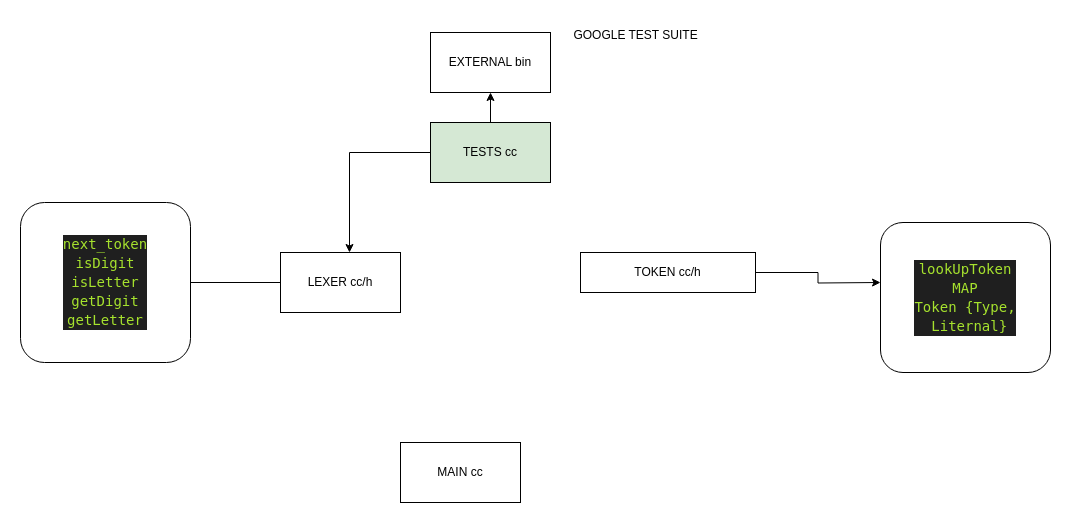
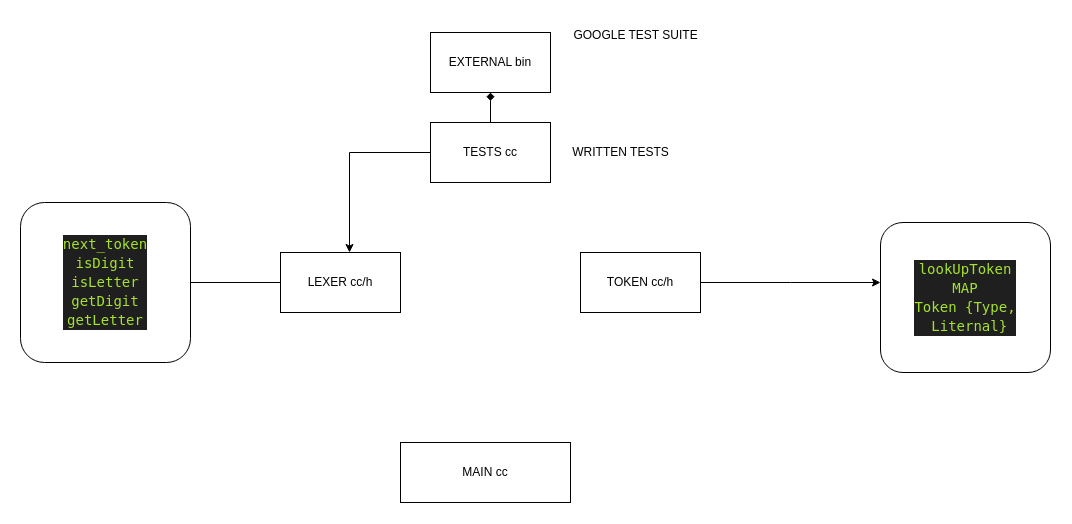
(491, 100) -> (491, 101)
(491, 153) -> (491, 153)
none -> (621, 153)
(668, 273) -> (641, 283)
(461, 473) -> (486, 473)
